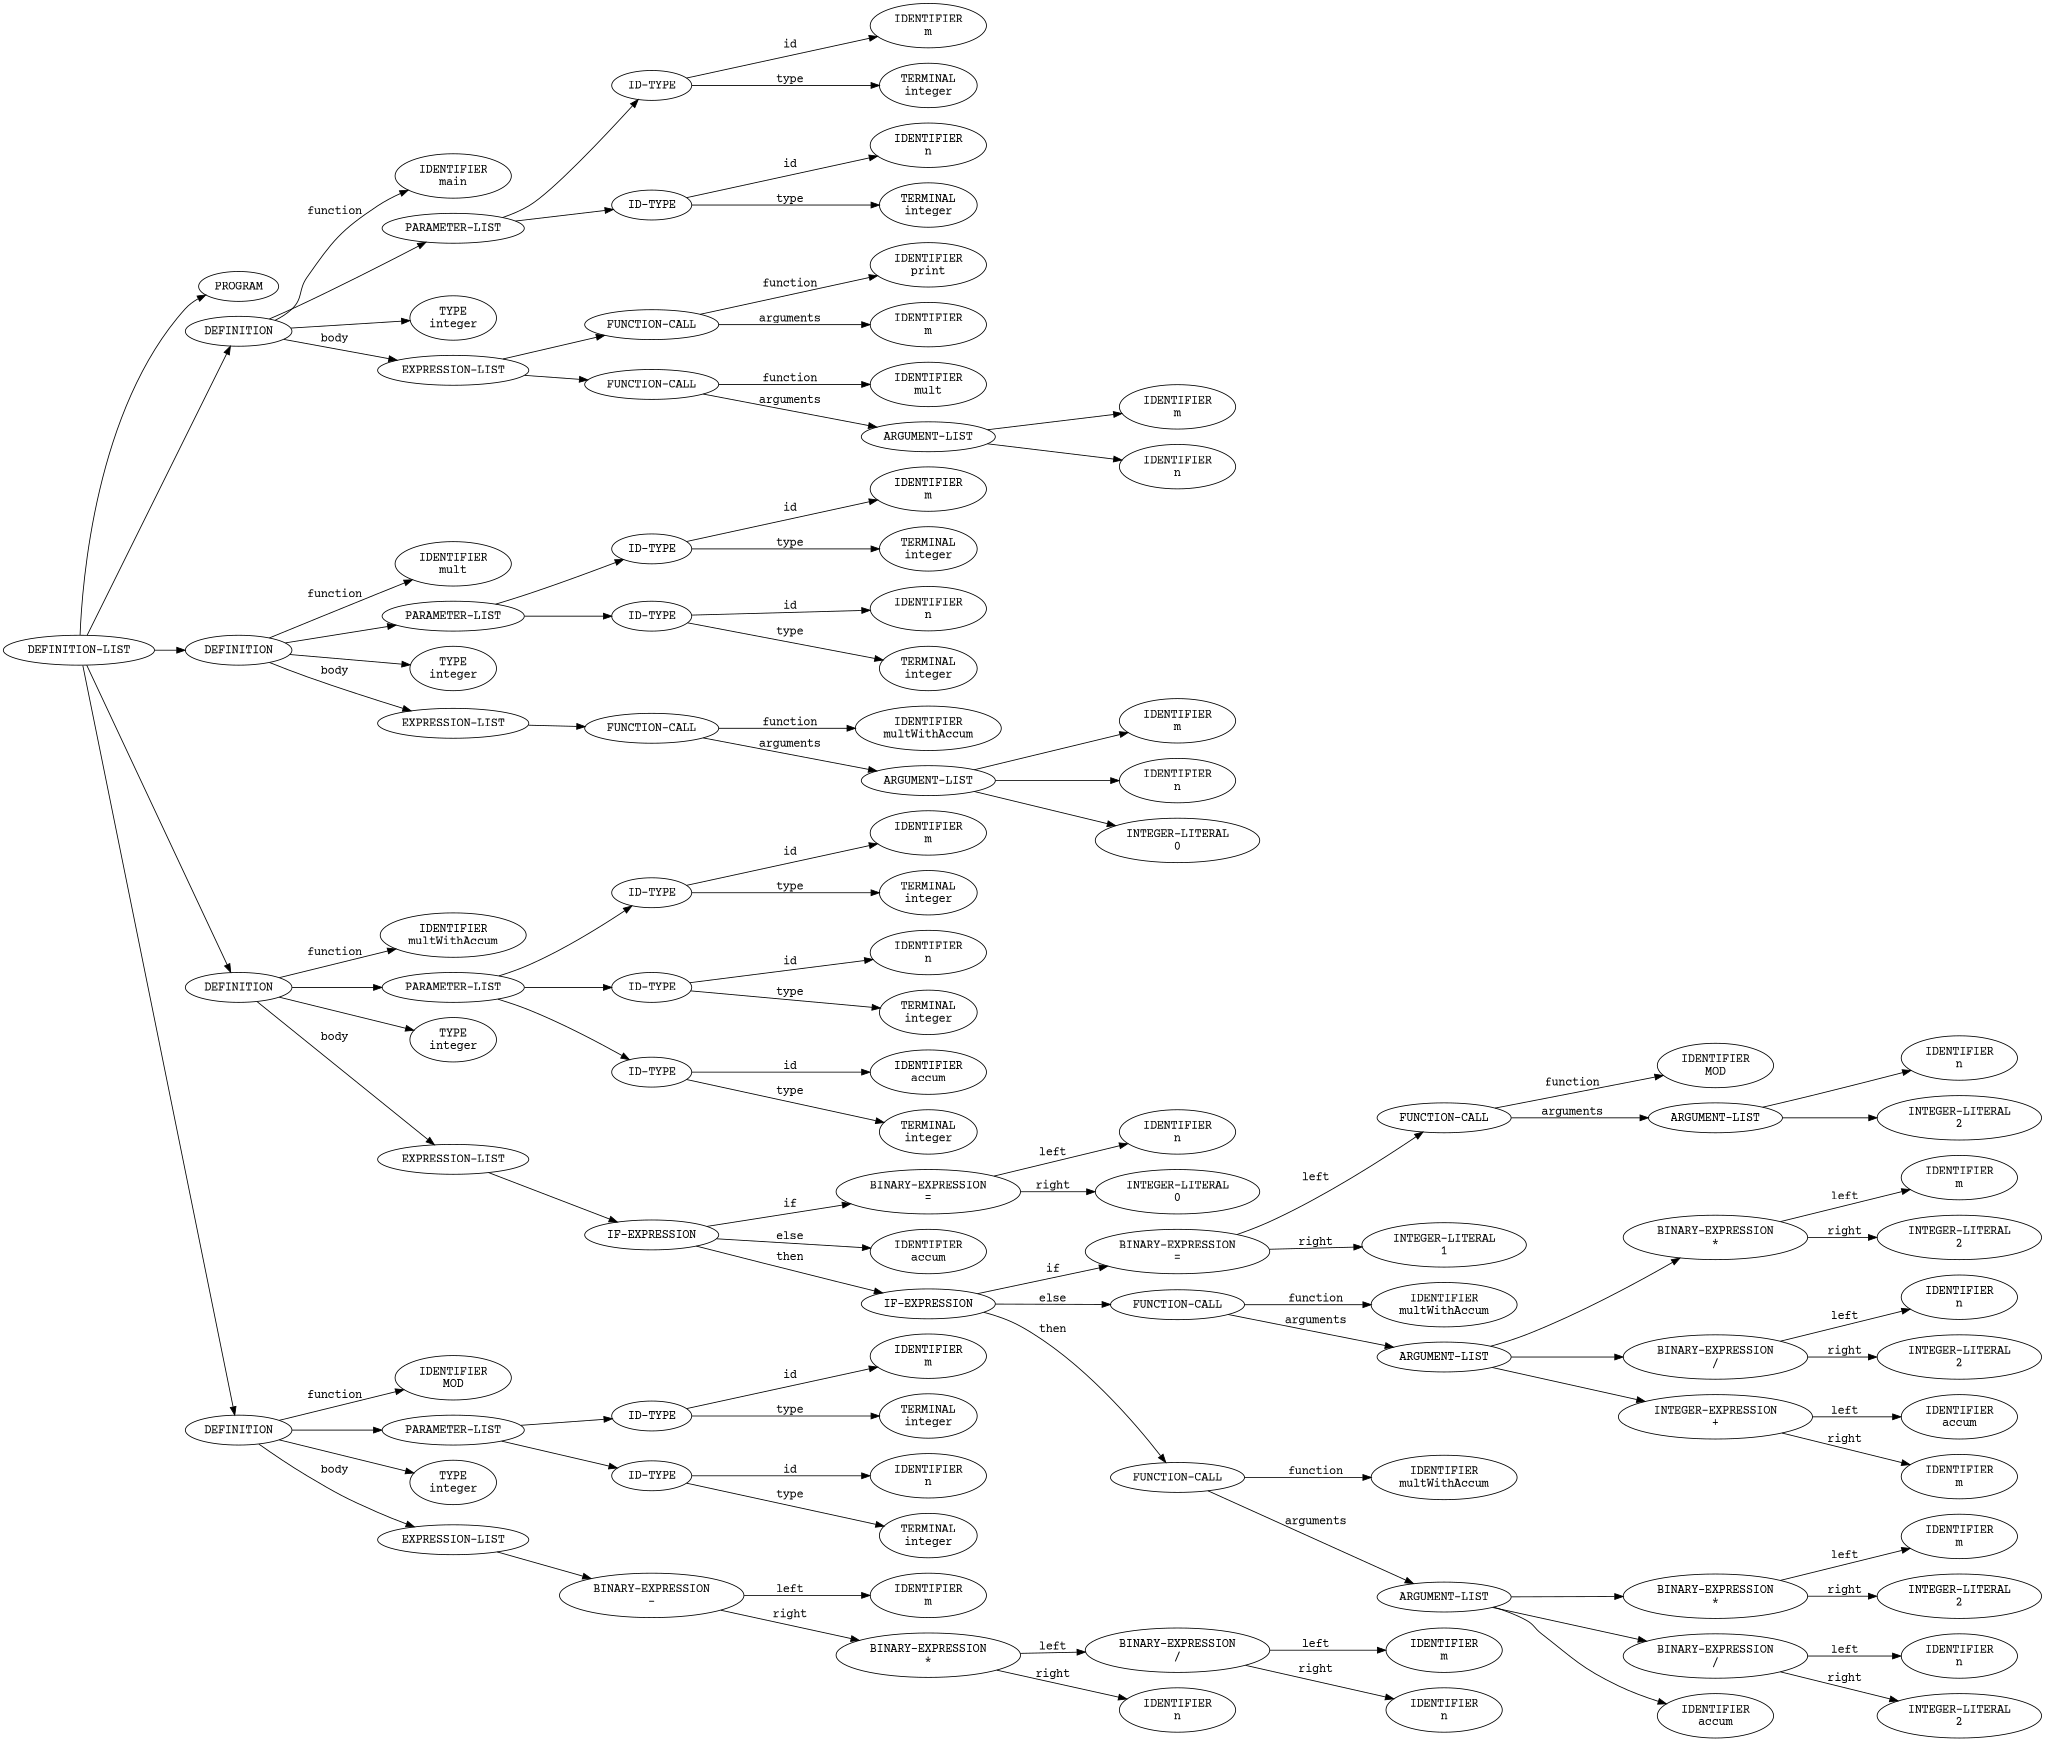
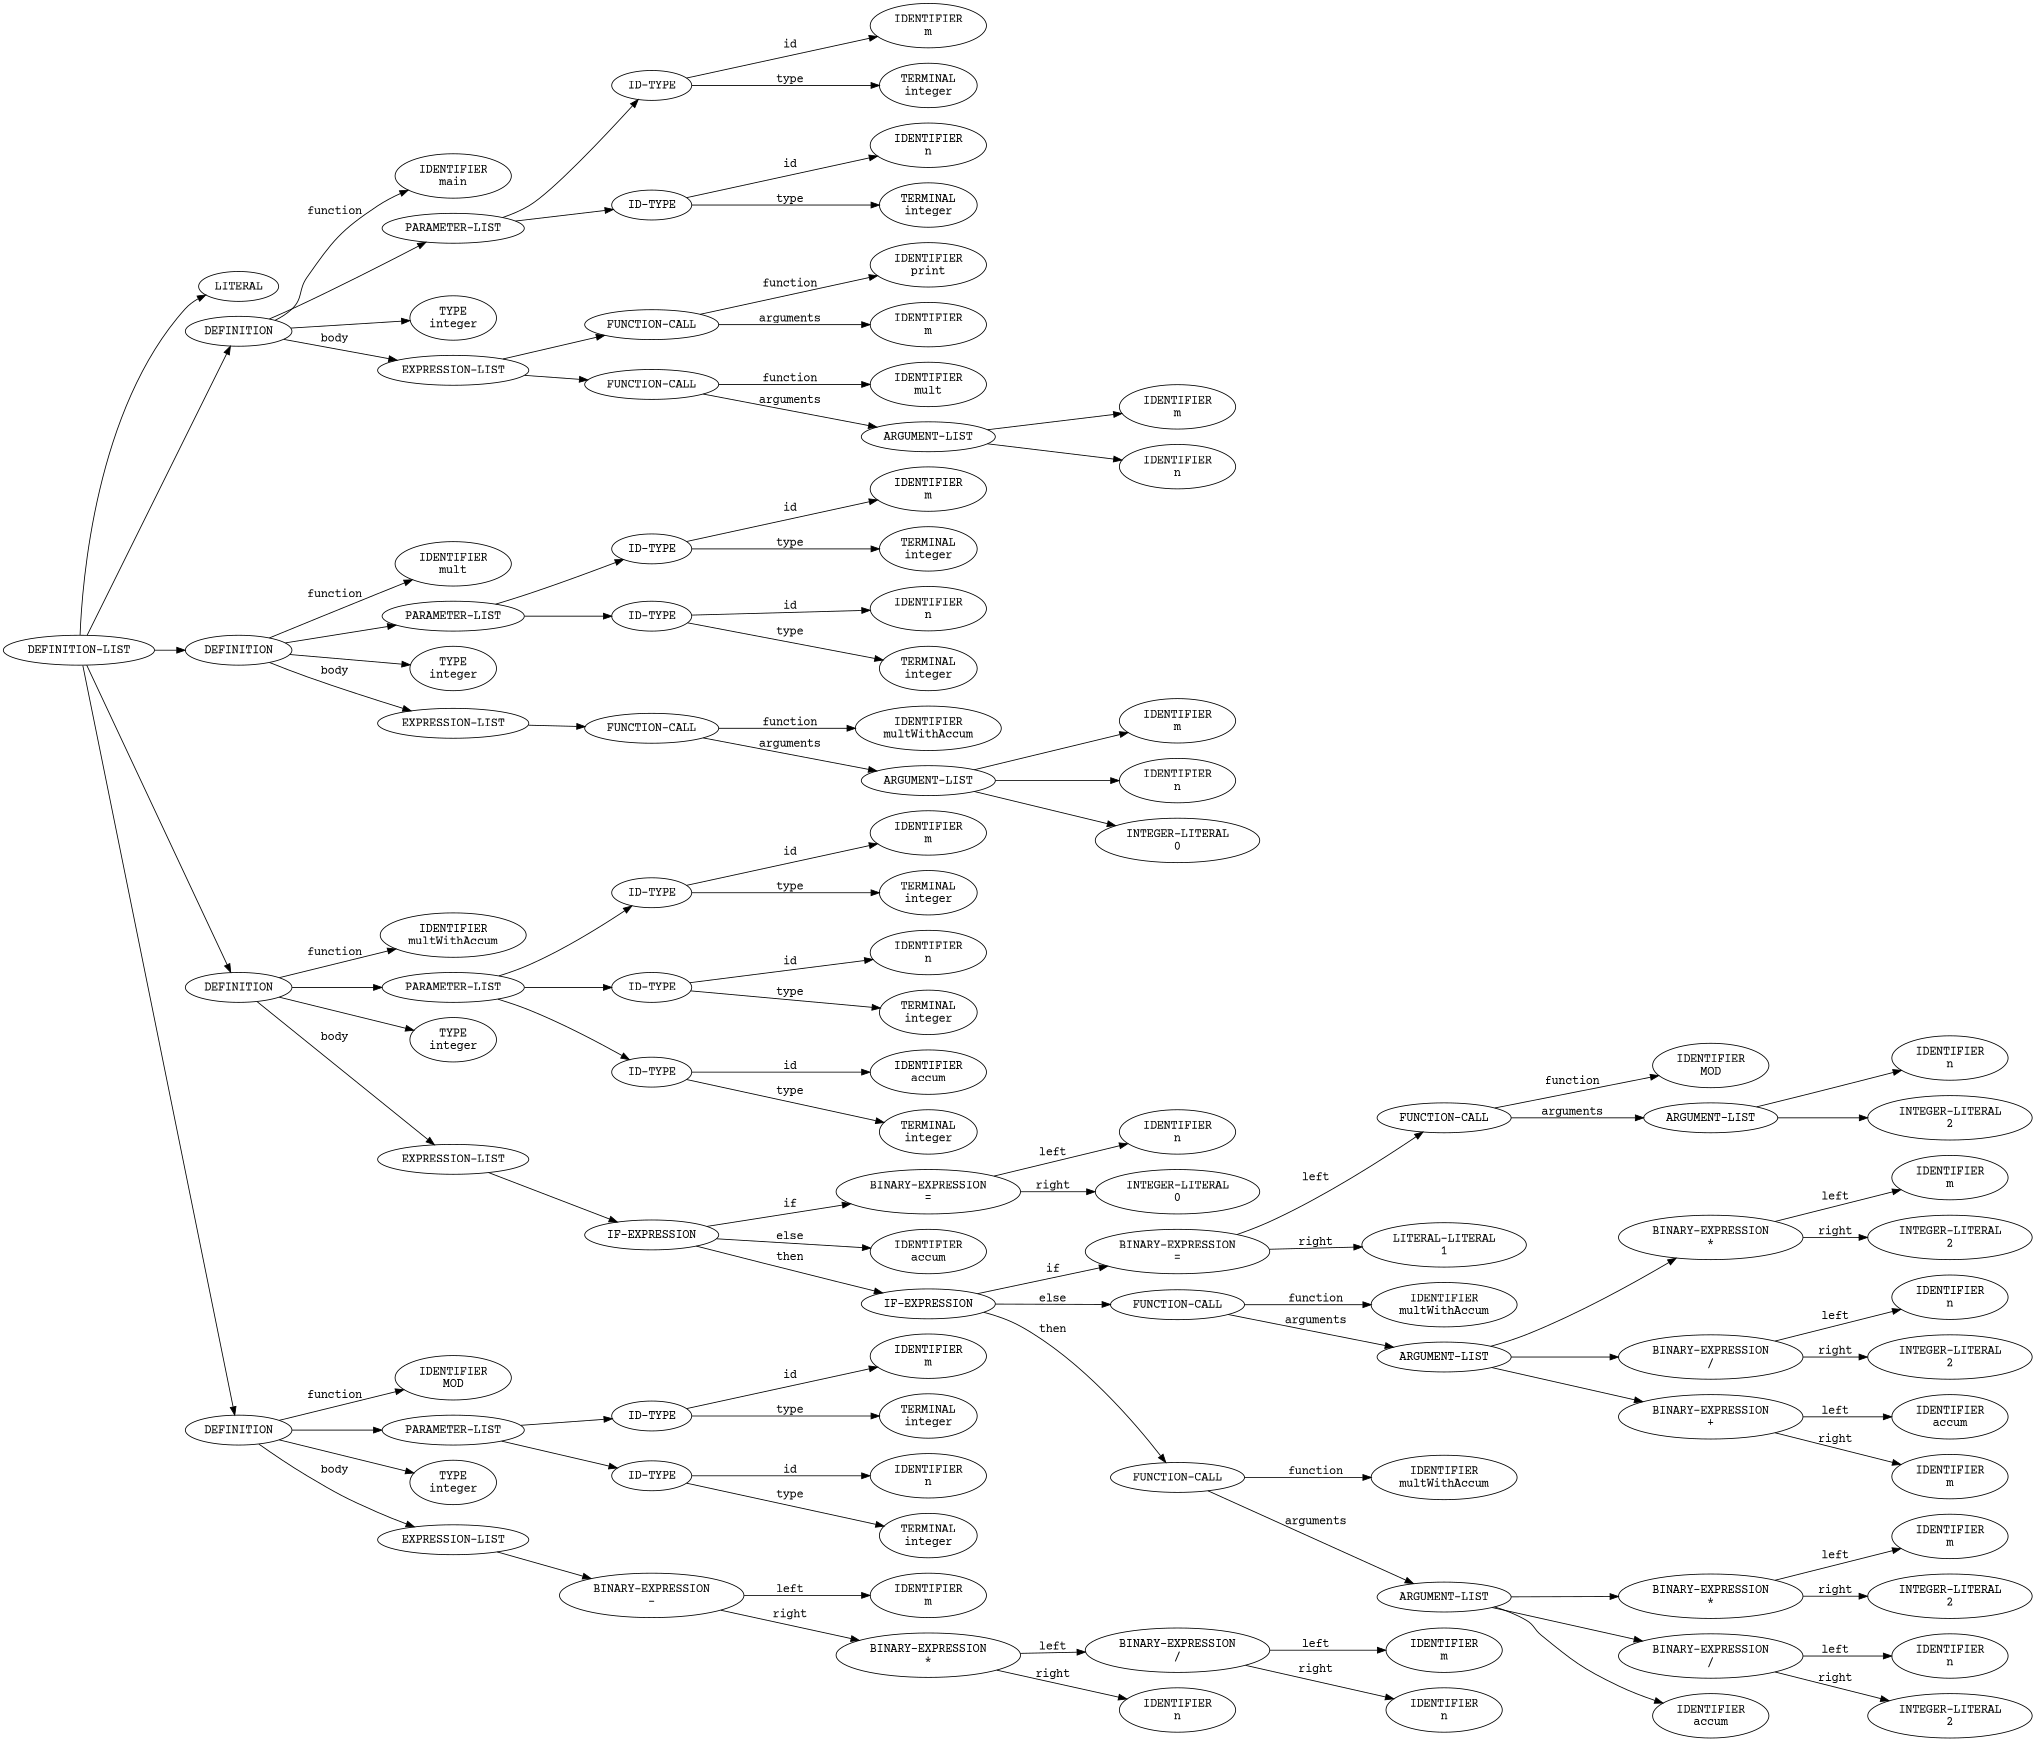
(239, 286) -> (239, 286)
(1444, 1245) -> (1444, 1245)
(1715, 1417) -> (1711, 1417)
